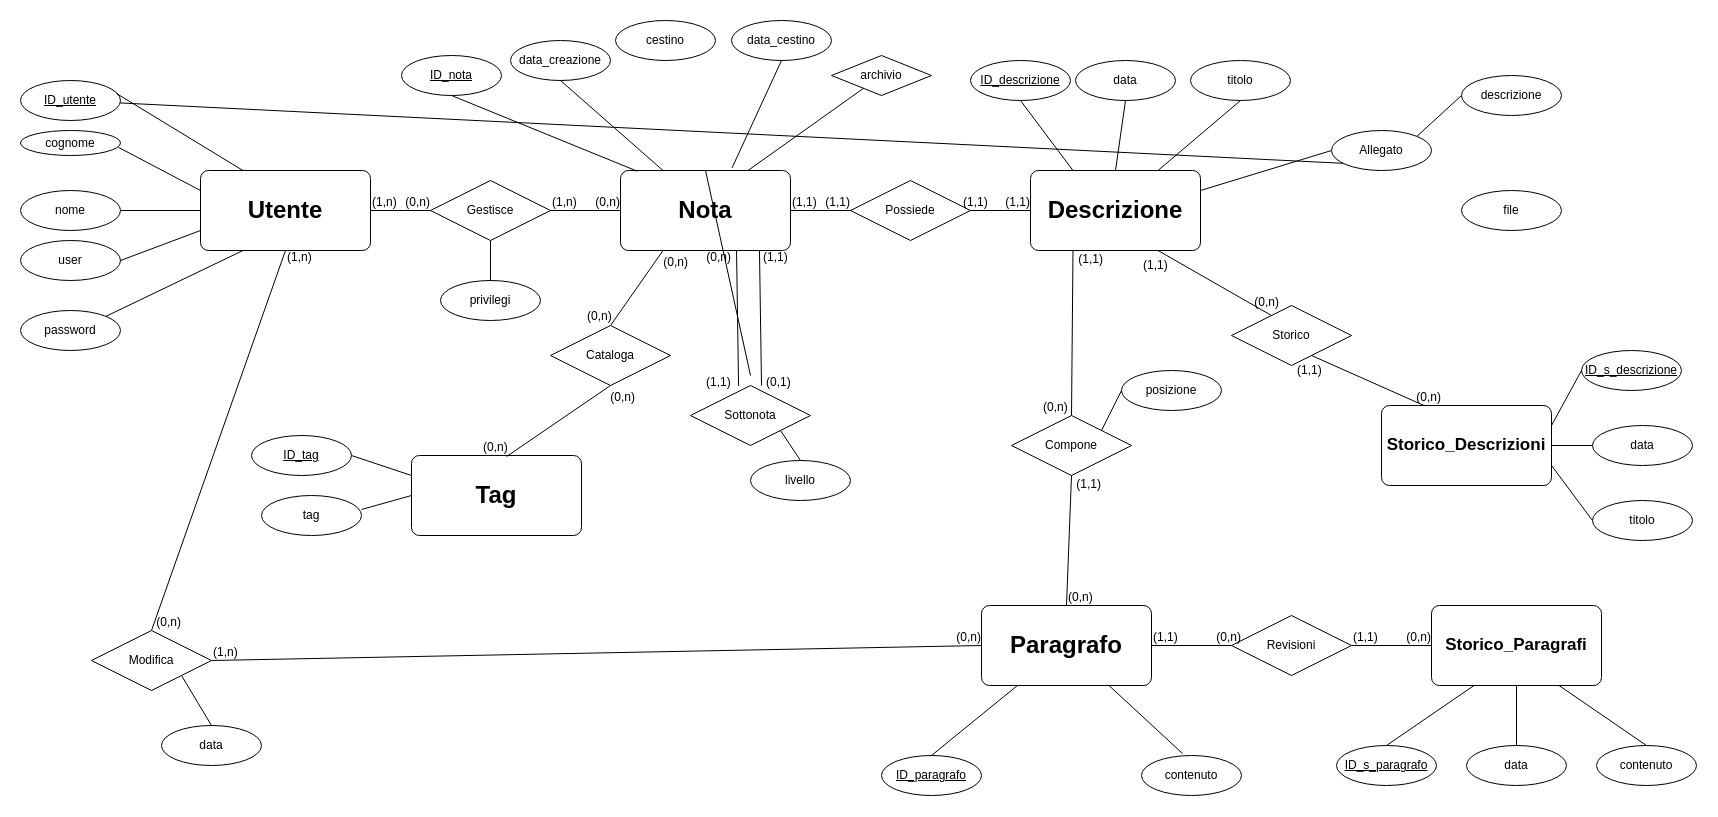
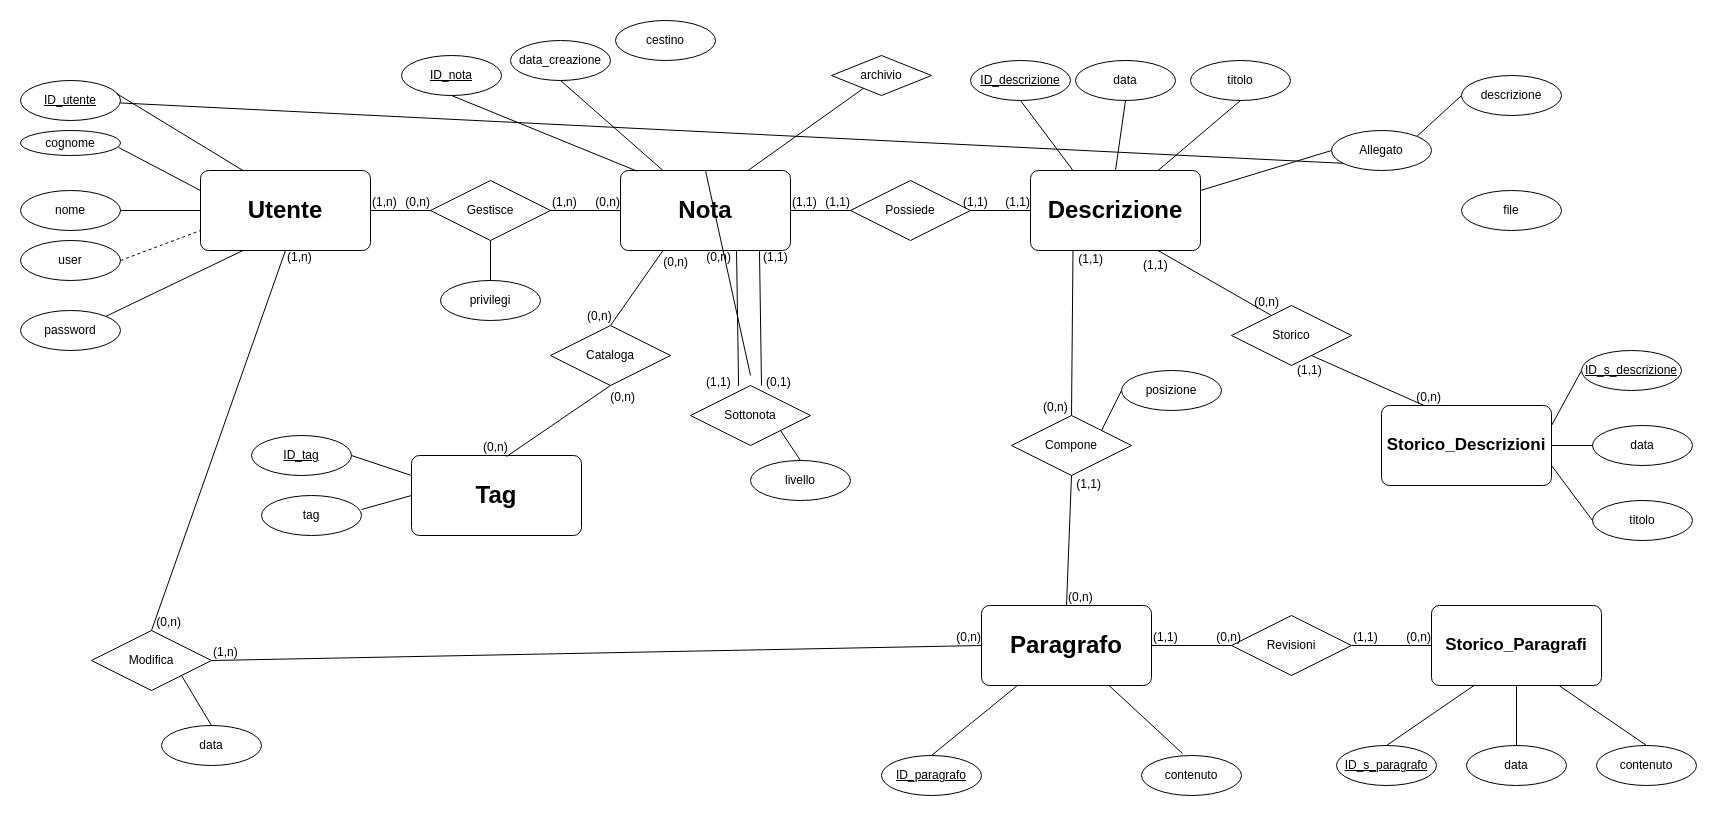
(782, 41) -> none
(757, 114) -> none
(161, 245) -> (161, 245)
